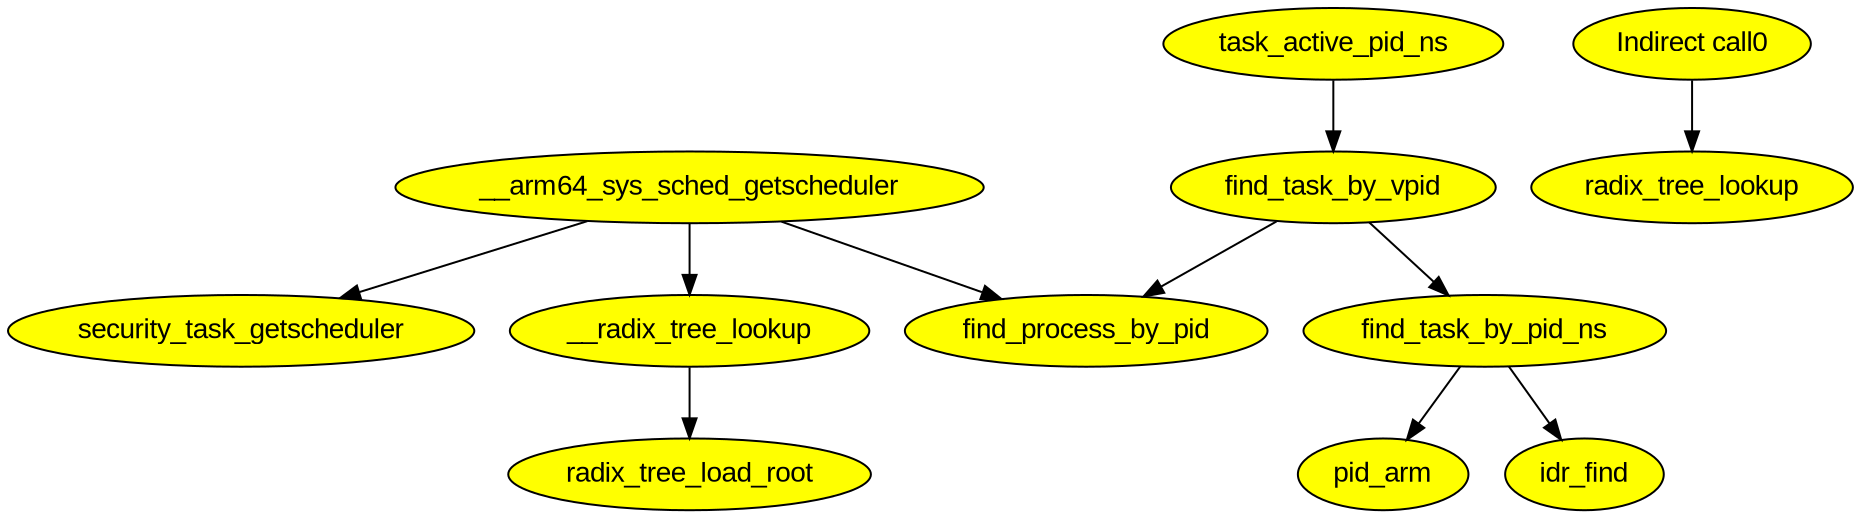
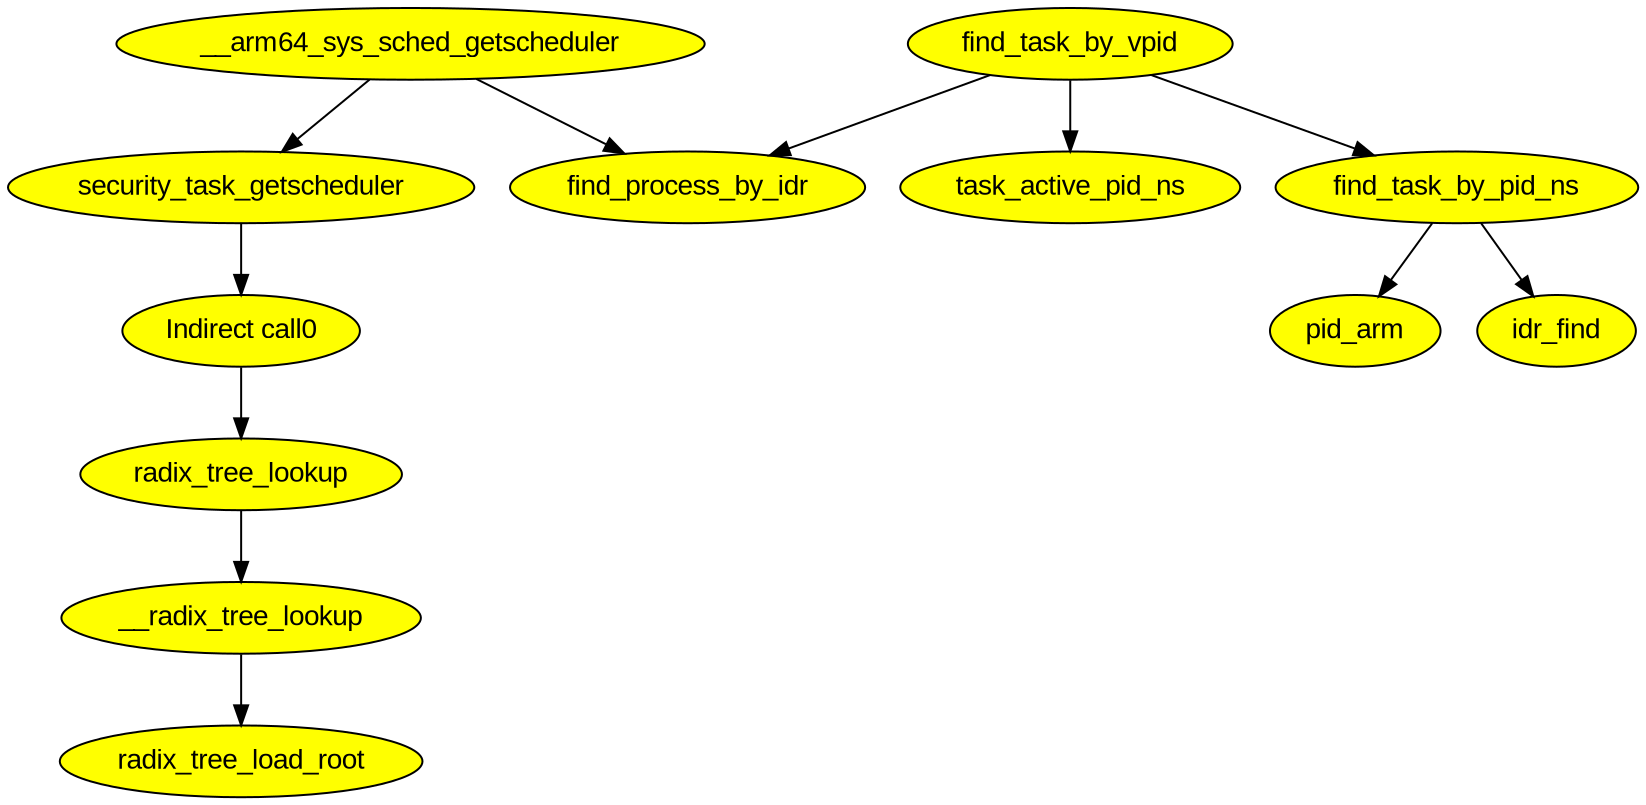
(1333, 106) -> (1070, 106)
none -> (241, 249)
(690, 249) -> (241, 536)
(1086, 331) -> (688, 187)
